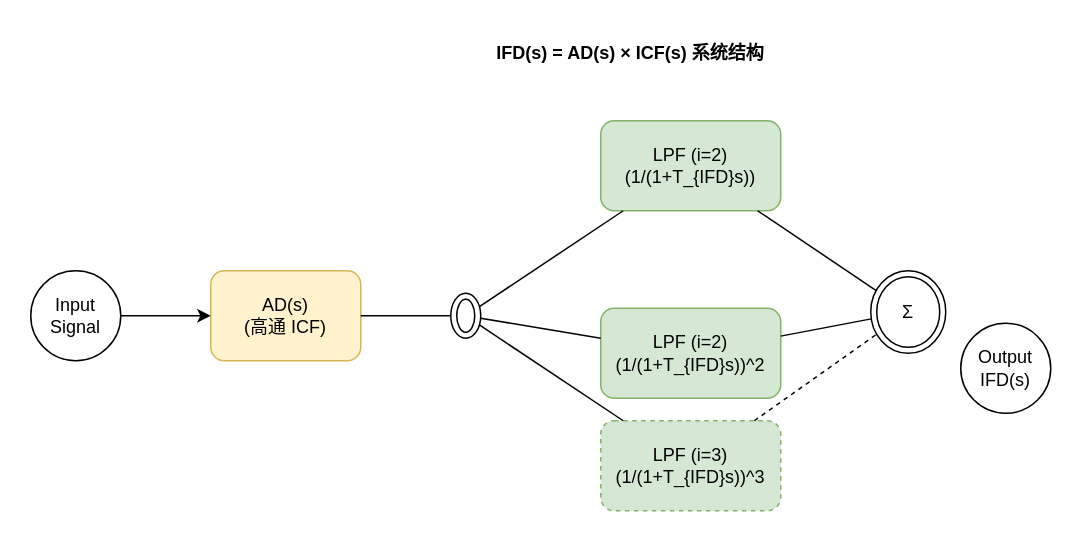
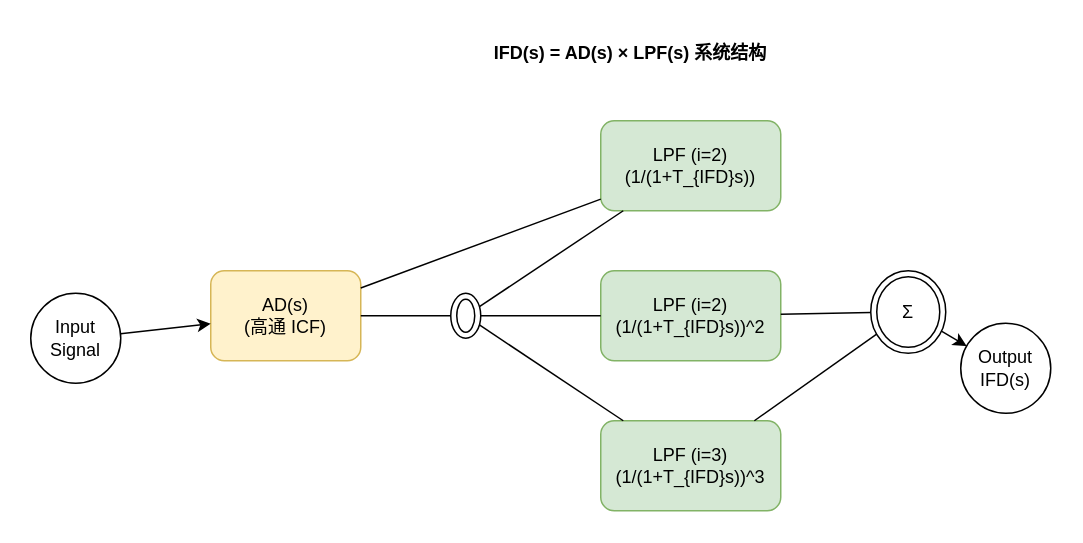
(631, 53) -> (631, 53)
(817, 251) -> (481, 243)
(76, 316) -> (76, 338)
none -> (949, 336)
(691, 353) -> (691, 316)
(816, 377) -> (816, 377)
(691, 466) -> (691, 466)
